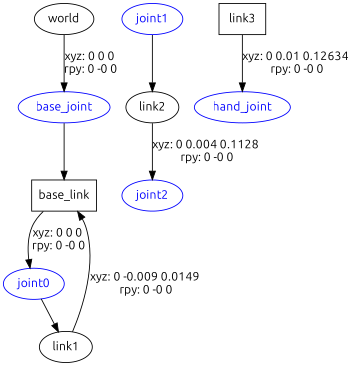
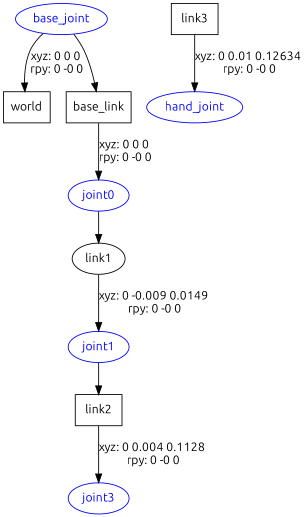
(64, 19) -> (27, 107)
(64, 59) -> (28, 56)
(152, 107) -> (99, 410)
(152, 196) -> (99, 498)
(88, 276) -> (99, 299)
